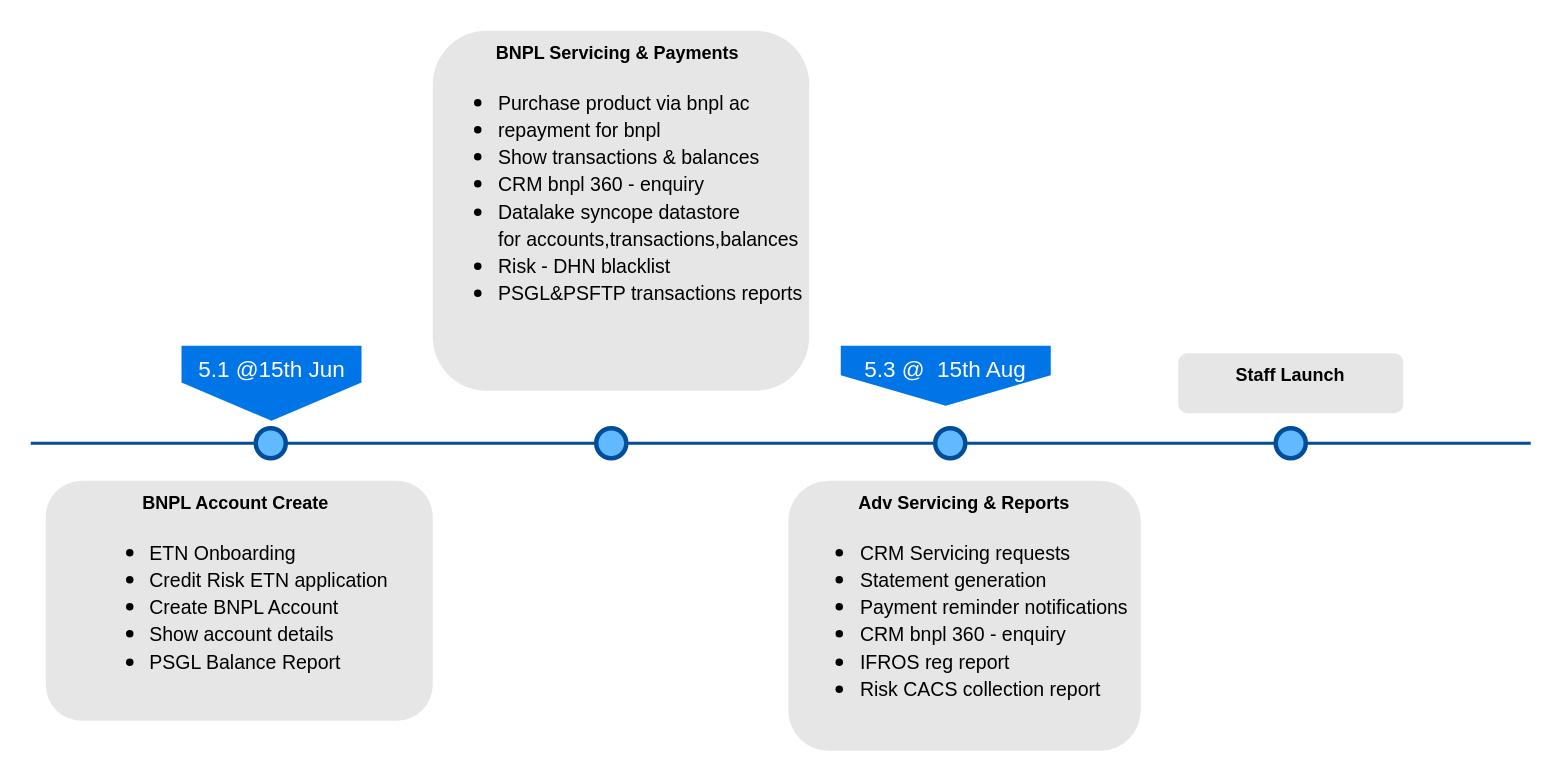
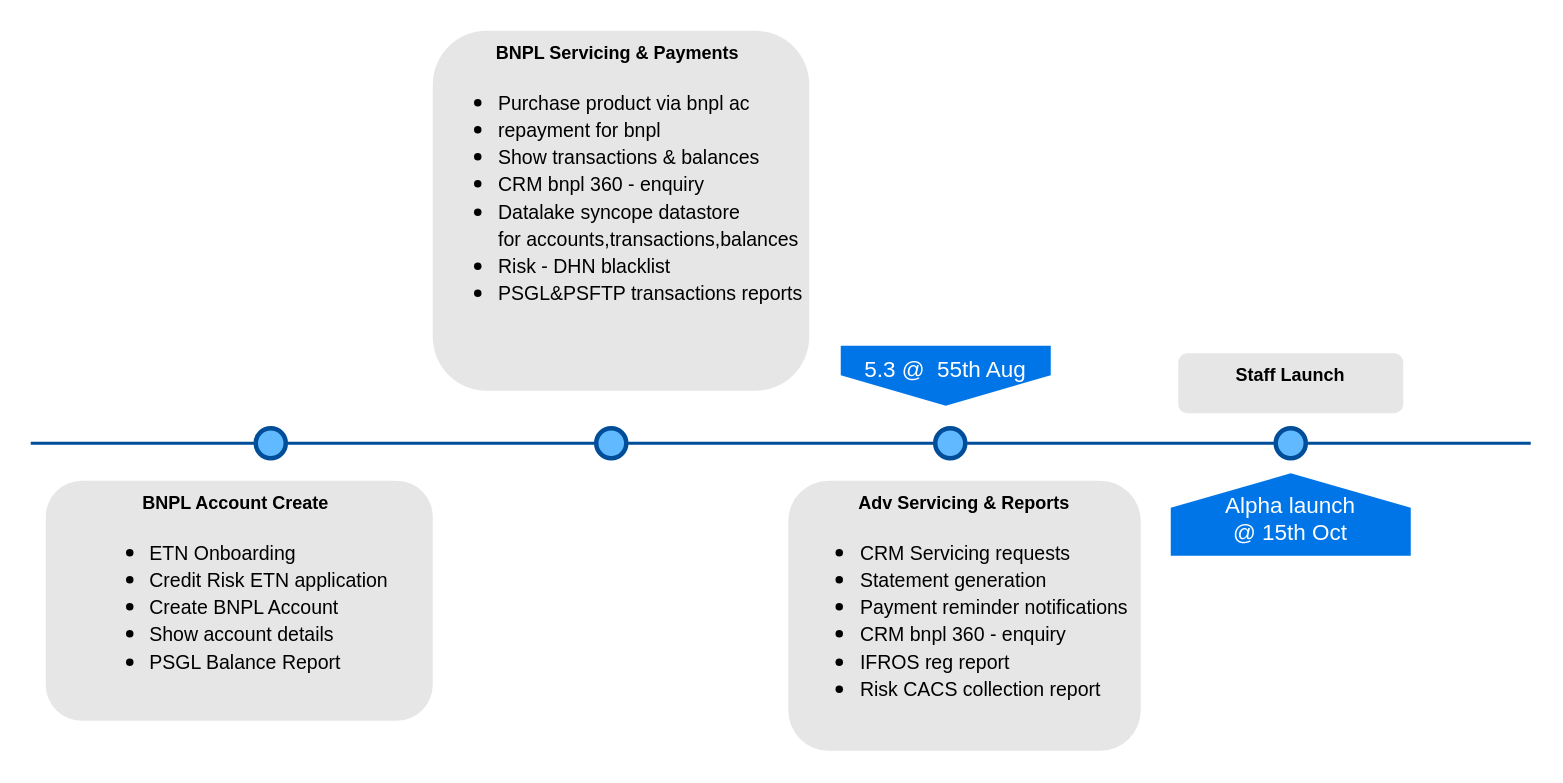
(946, 370) -> (946, 370)
(272, 383) -> none
none -> (1291, 515)
